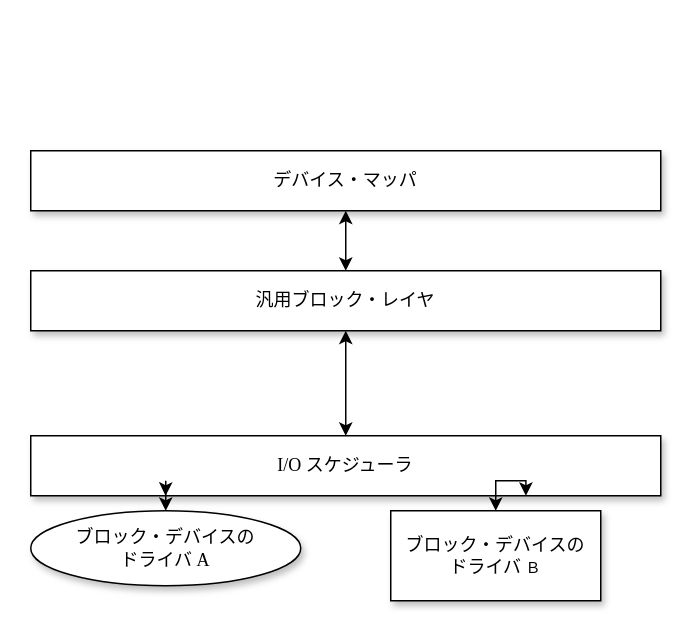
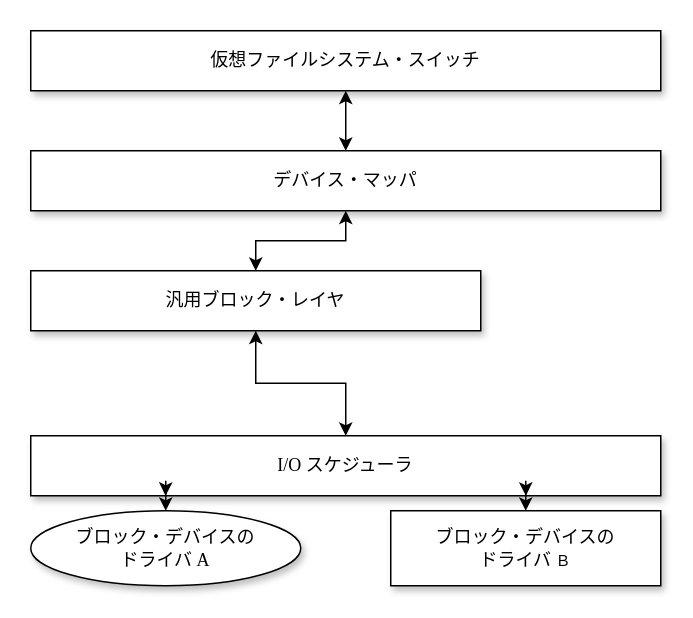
none -> (346, 61)
none -> (346, 121)
(346, 301) -> (256, 301)
(496, 556) -> (526, 548)
